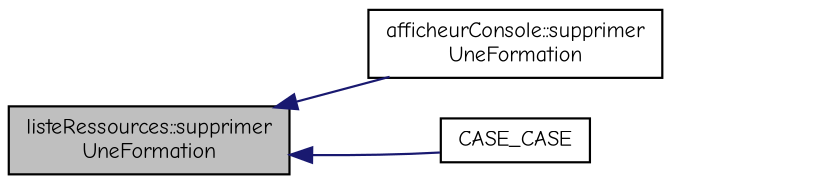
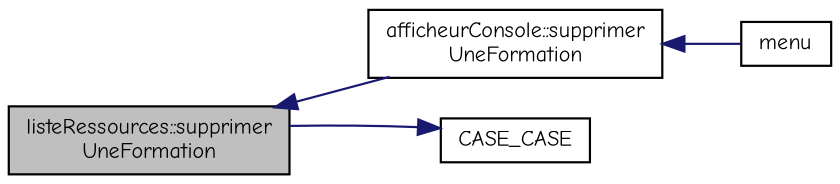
none -> (786, 44)
(376, 155) -> (354, 126)
